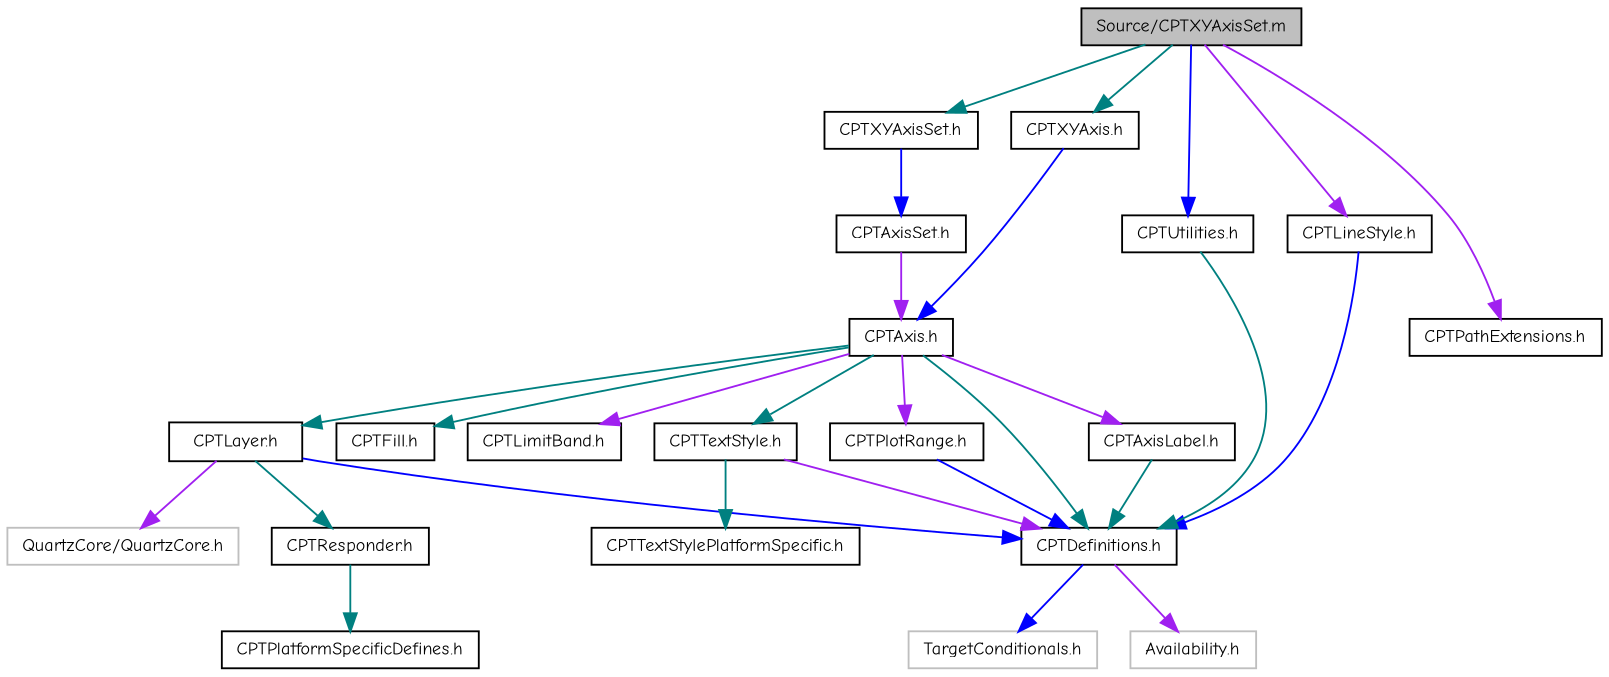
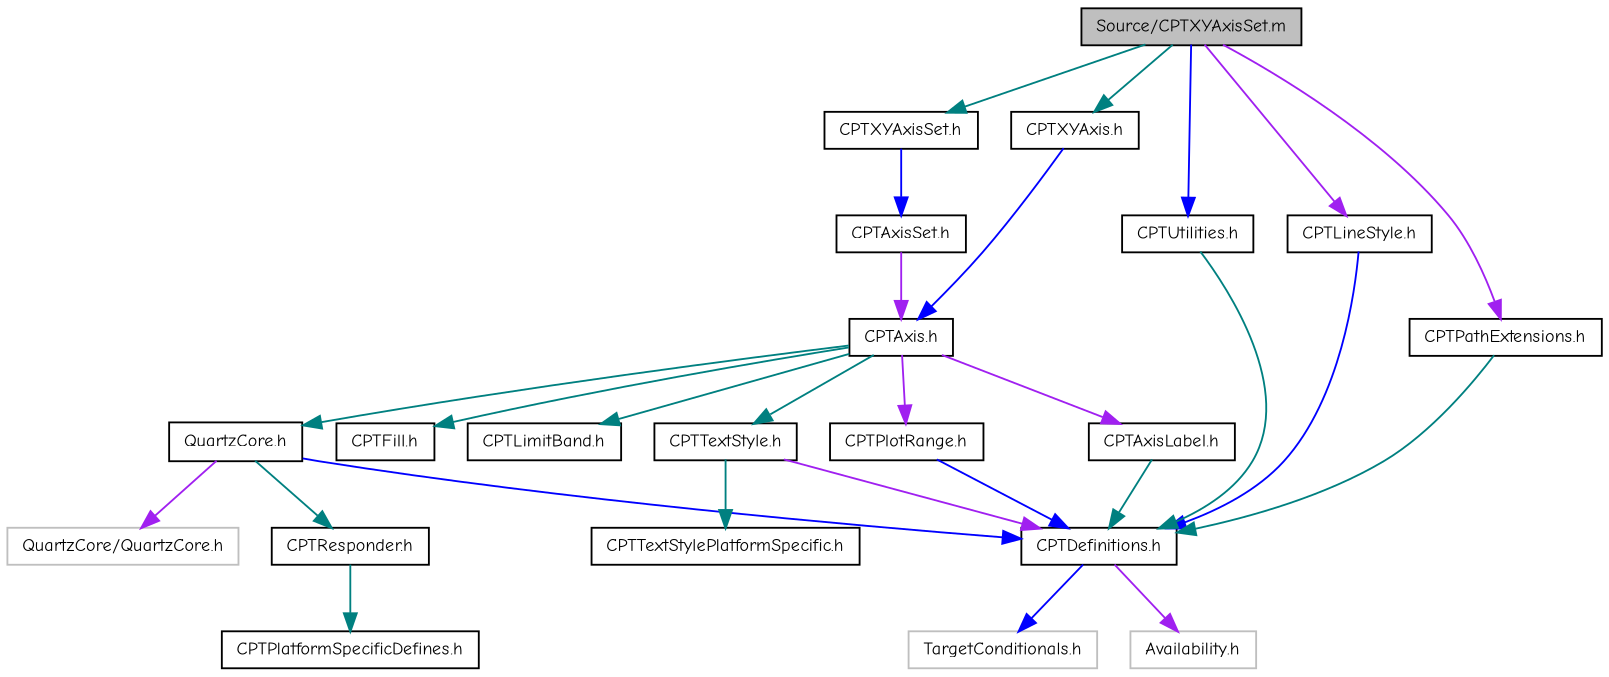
(734, 386) -> (734, 386)
(1006, 428) -> (1363, 473)
(236, 442) -> (236, 442)
